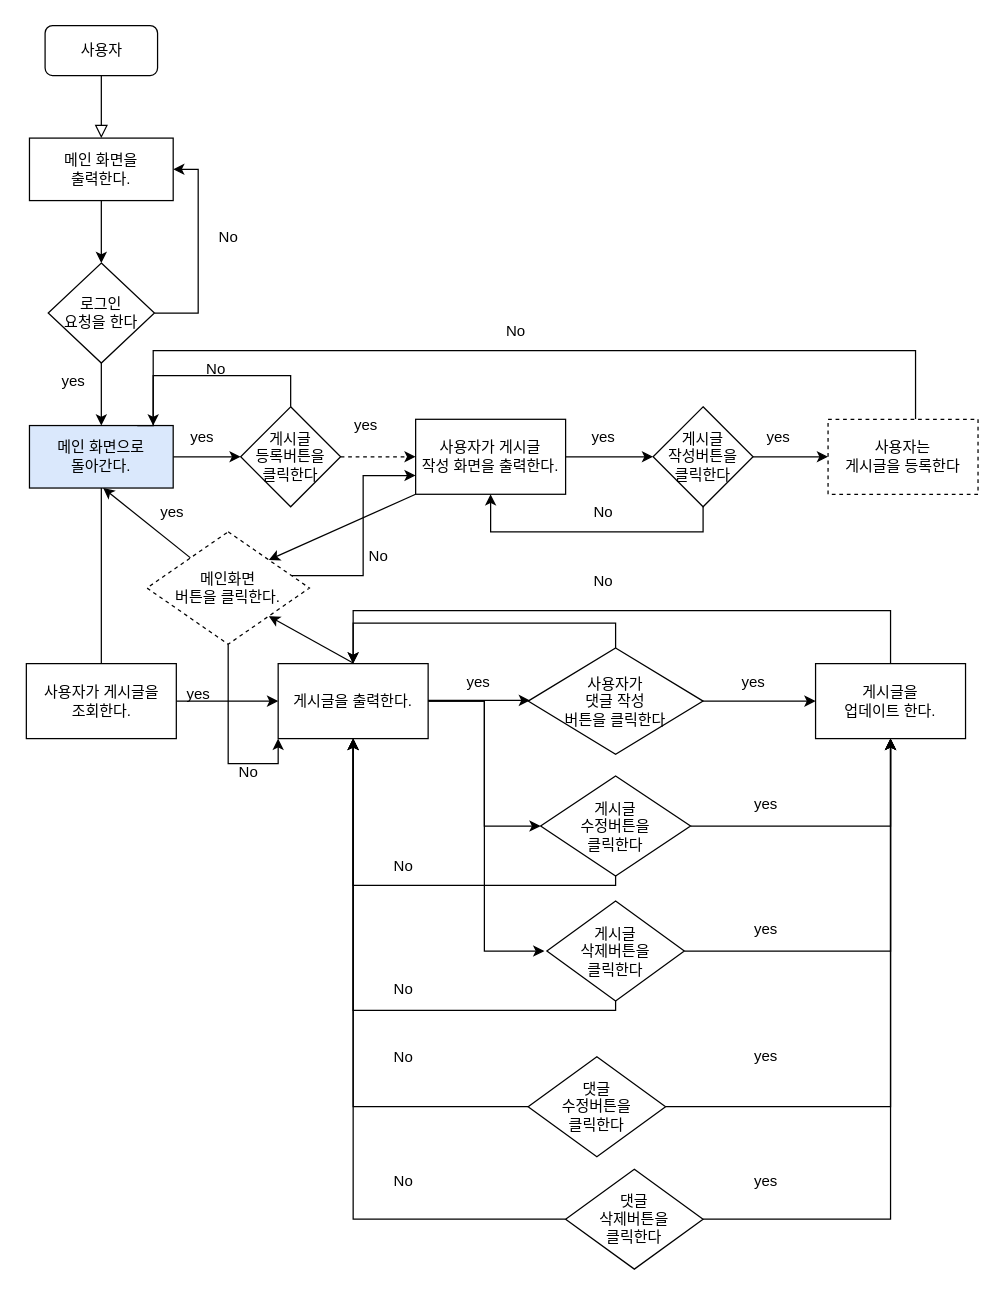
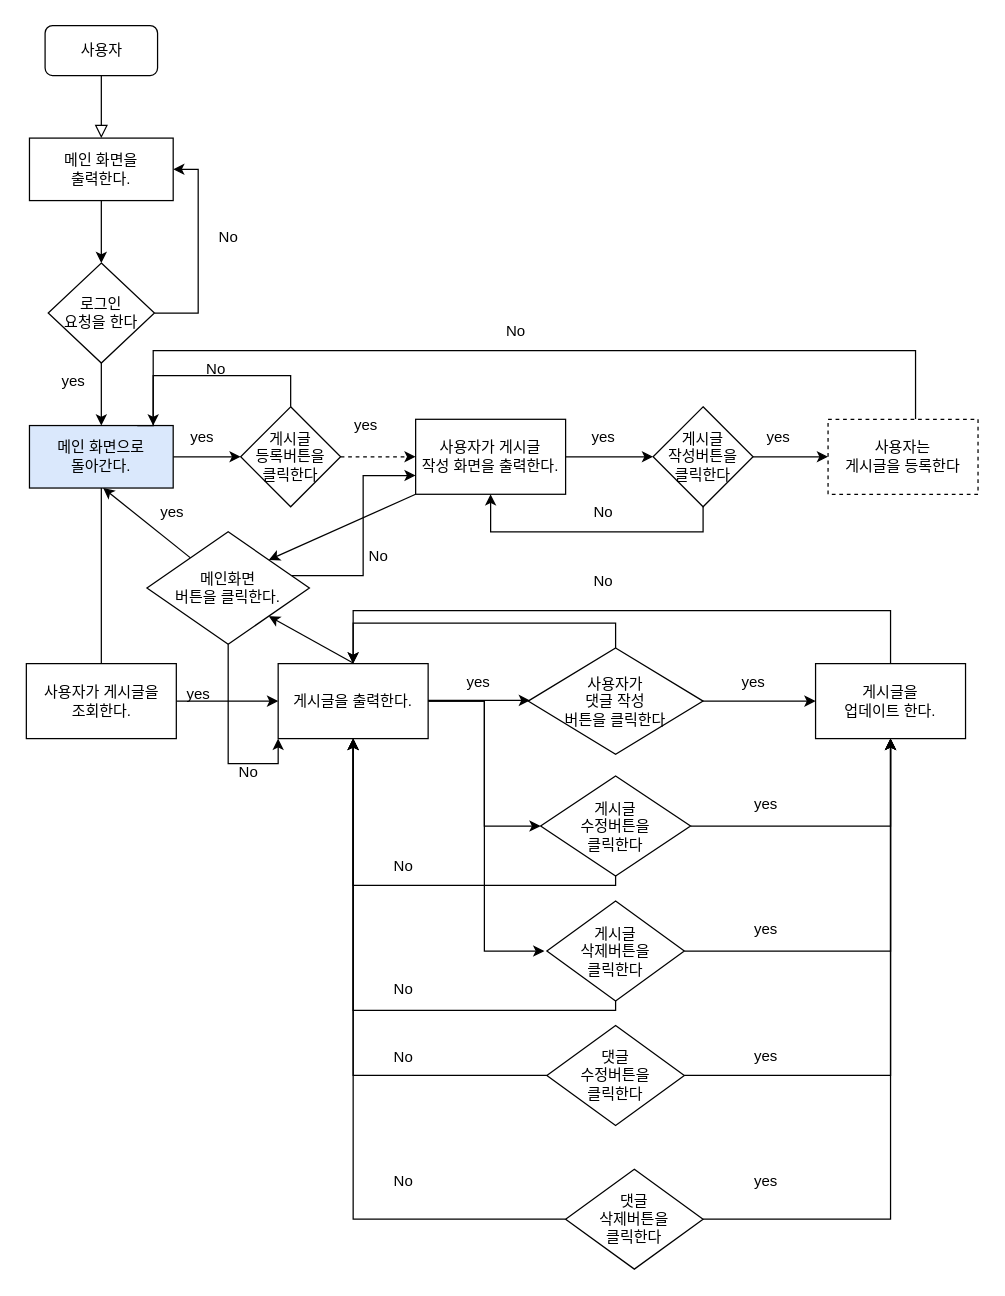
(228, 588) -> (228, 588)
(597, 1107) -> (616, 1076)
